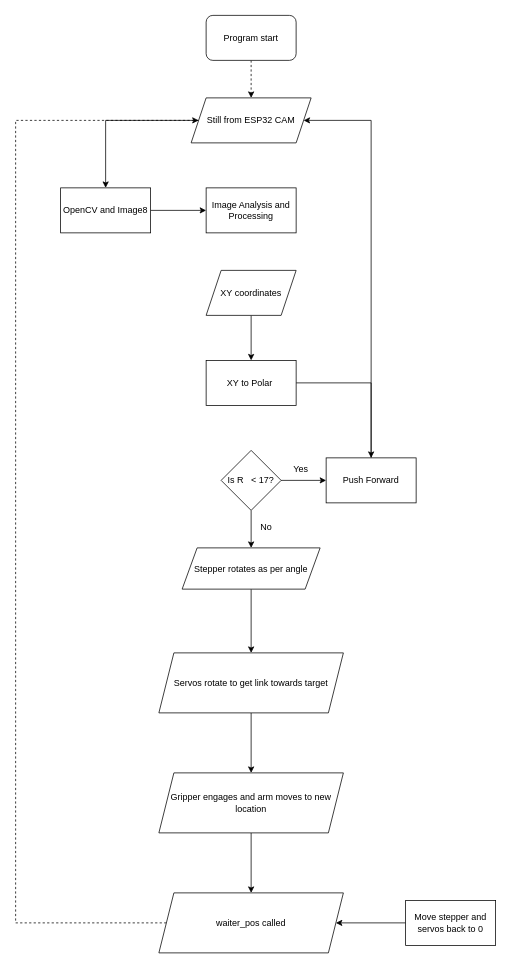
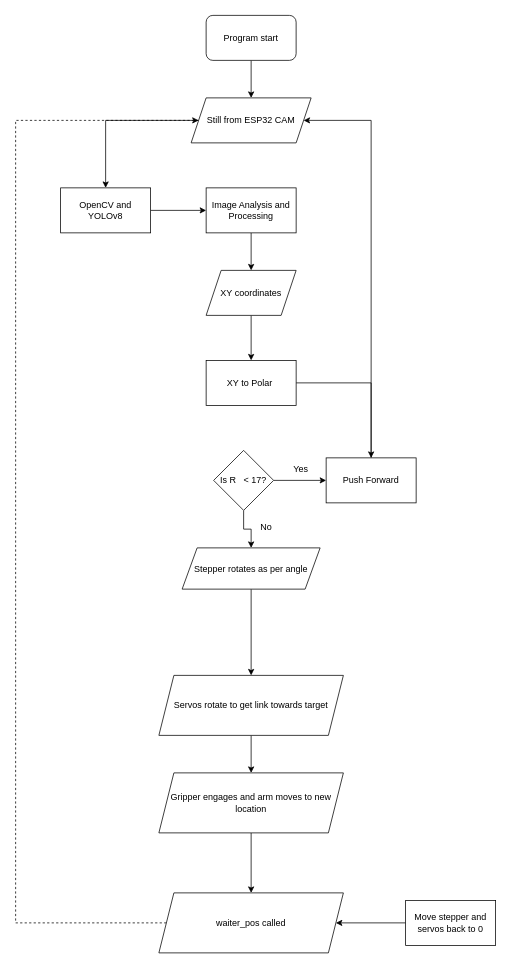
(251, 77) -> (251, 77)
(105, 210) -> (105, 210)
none -> (251, 264)
(251, 480) -> (243, 480)
(251, 683) -> (251, 705)
